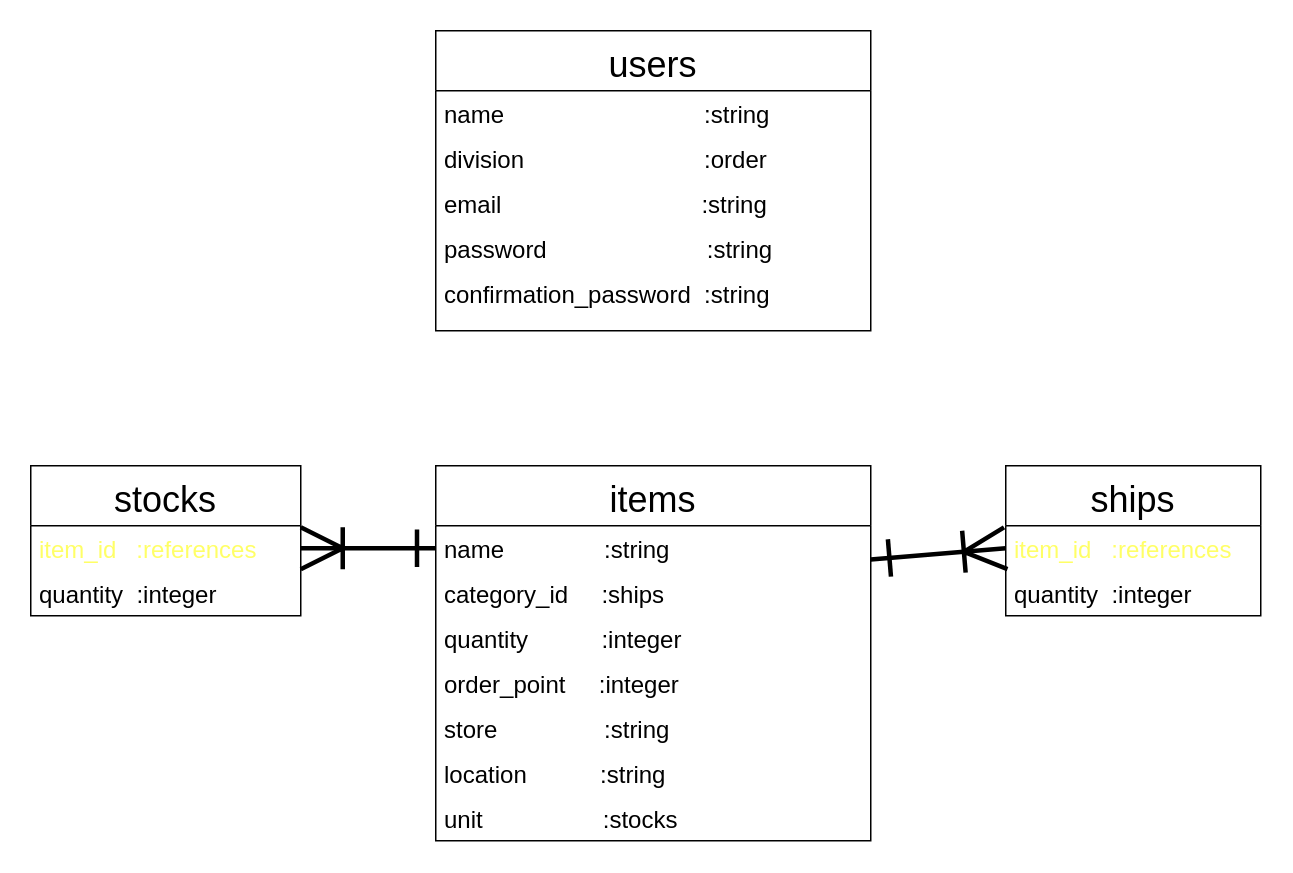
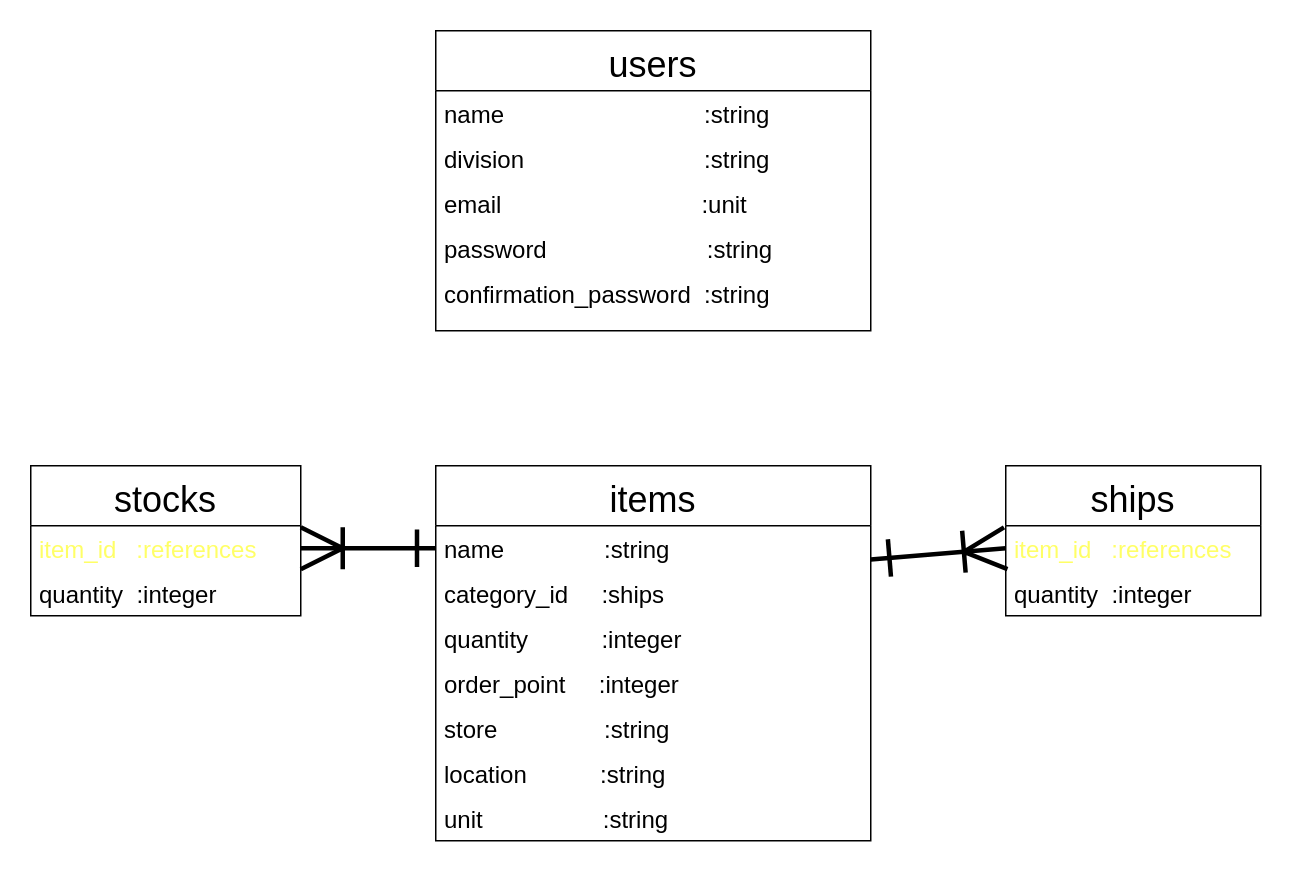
(666, 160) -> (670, 160)
(695, 205) -> (682, 205)
(605, 820) -> (601, 820)
